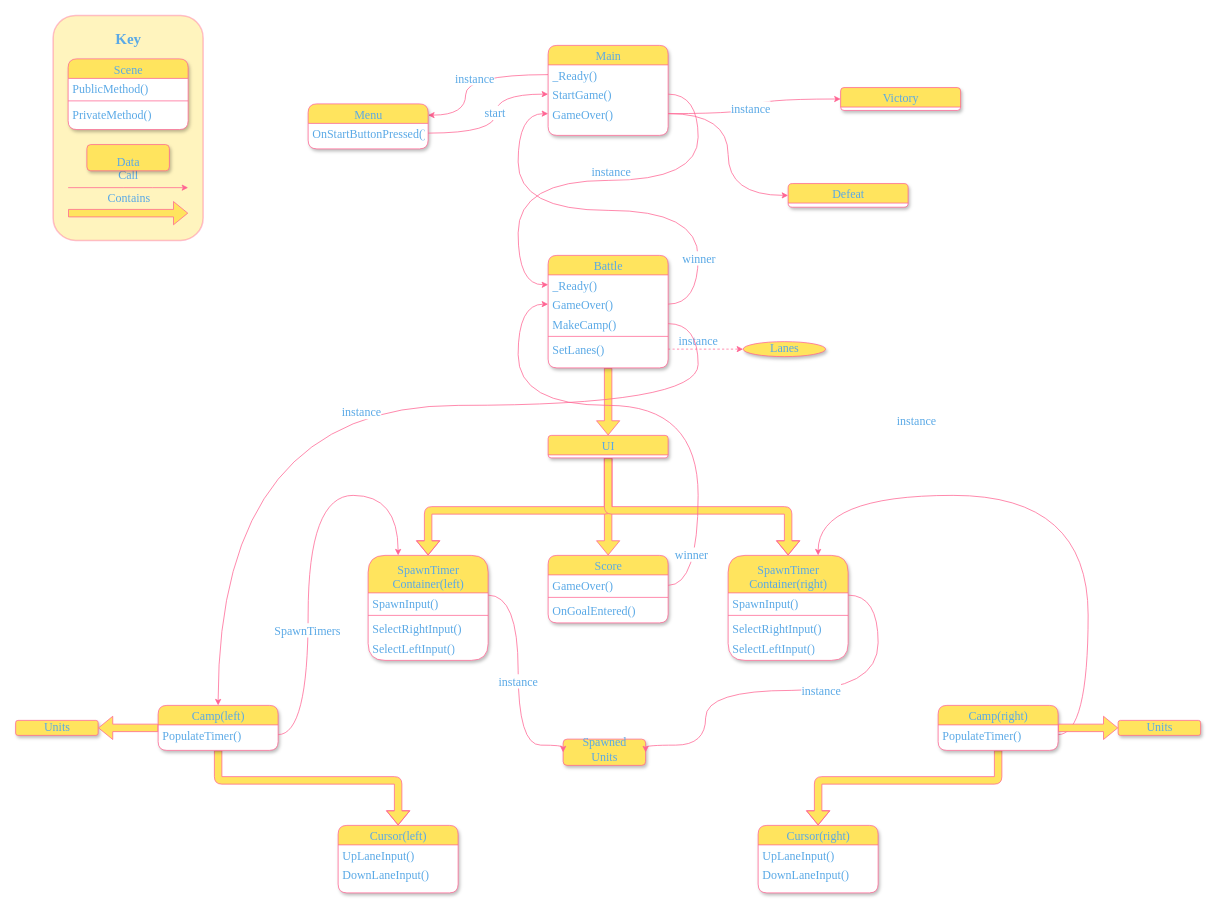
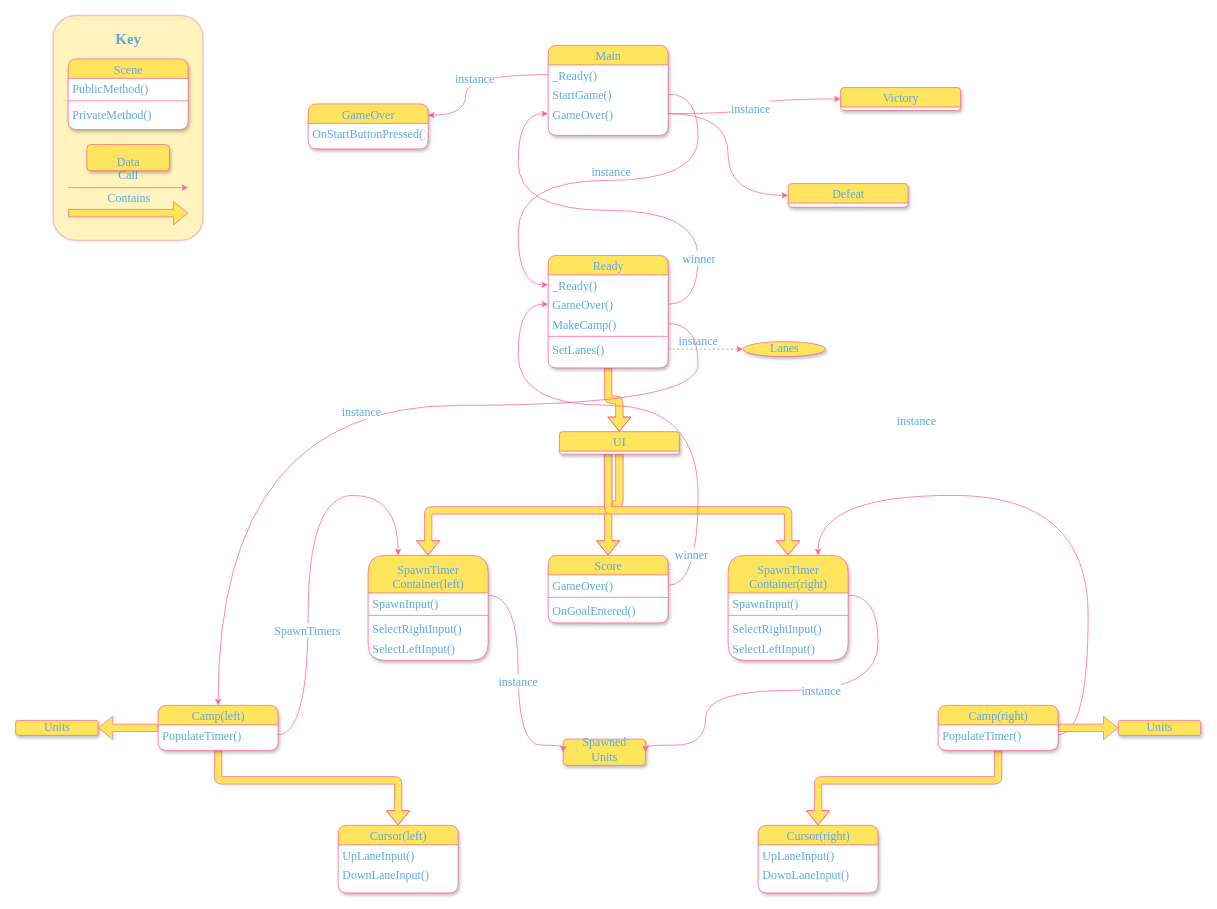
(368, 114) -> (368, 114)
(495, 116) -> none
(608, 265) -> (608, 265)
(608, 447) -> (619, 443)
